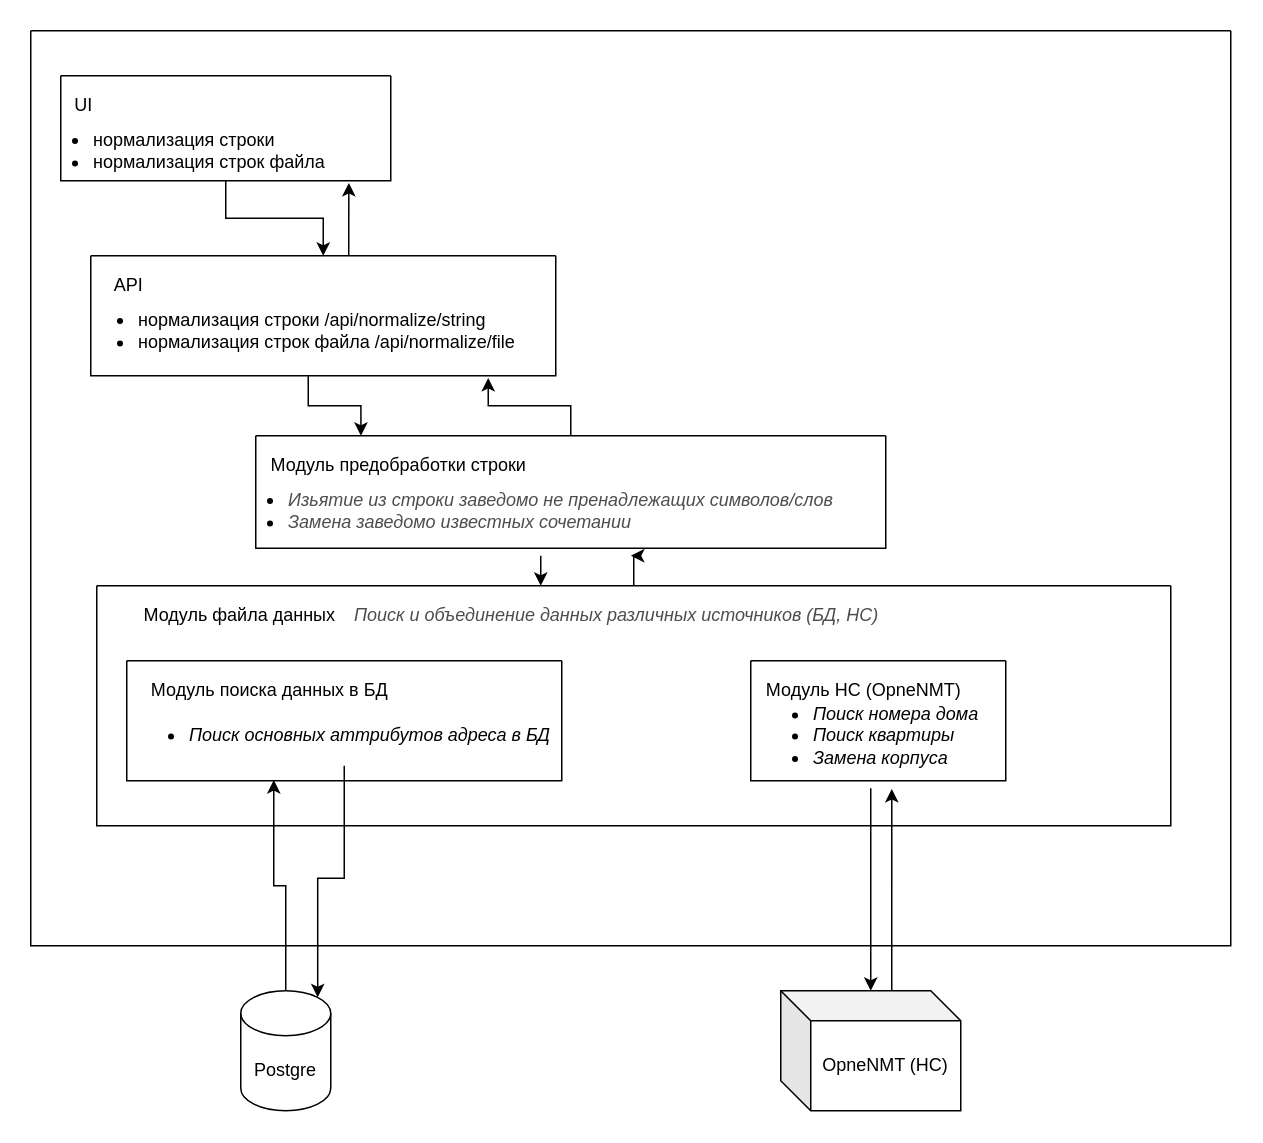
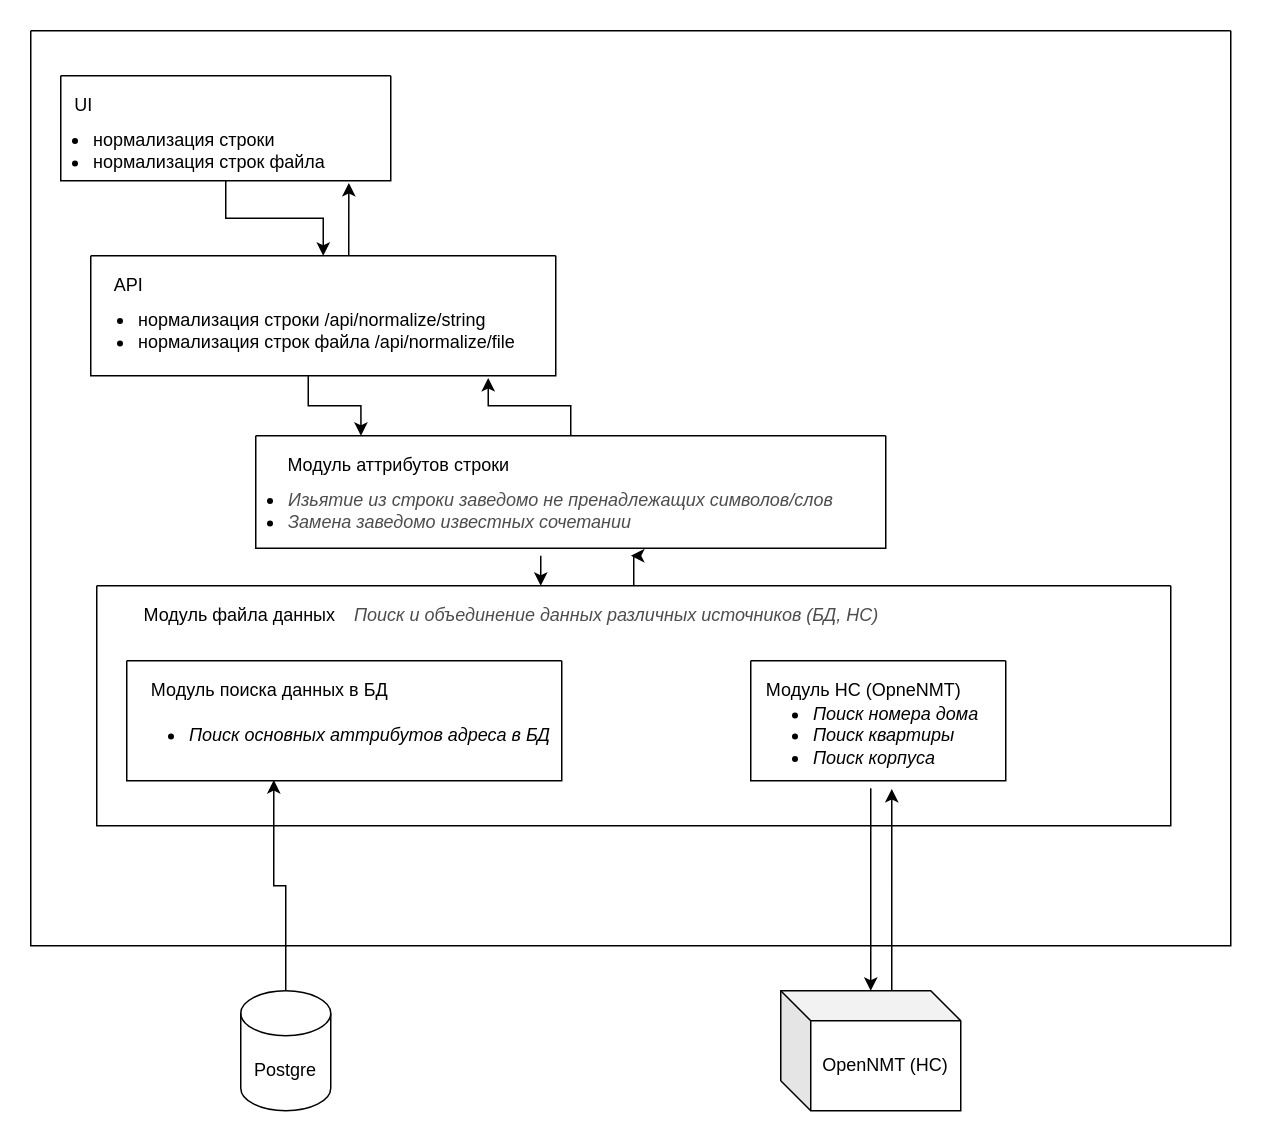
(399, 466) -> (399, 466)
(835, 736) -> (835, 736)
(333, 878) -> none
(886, 1066) -> (886, 1066)
